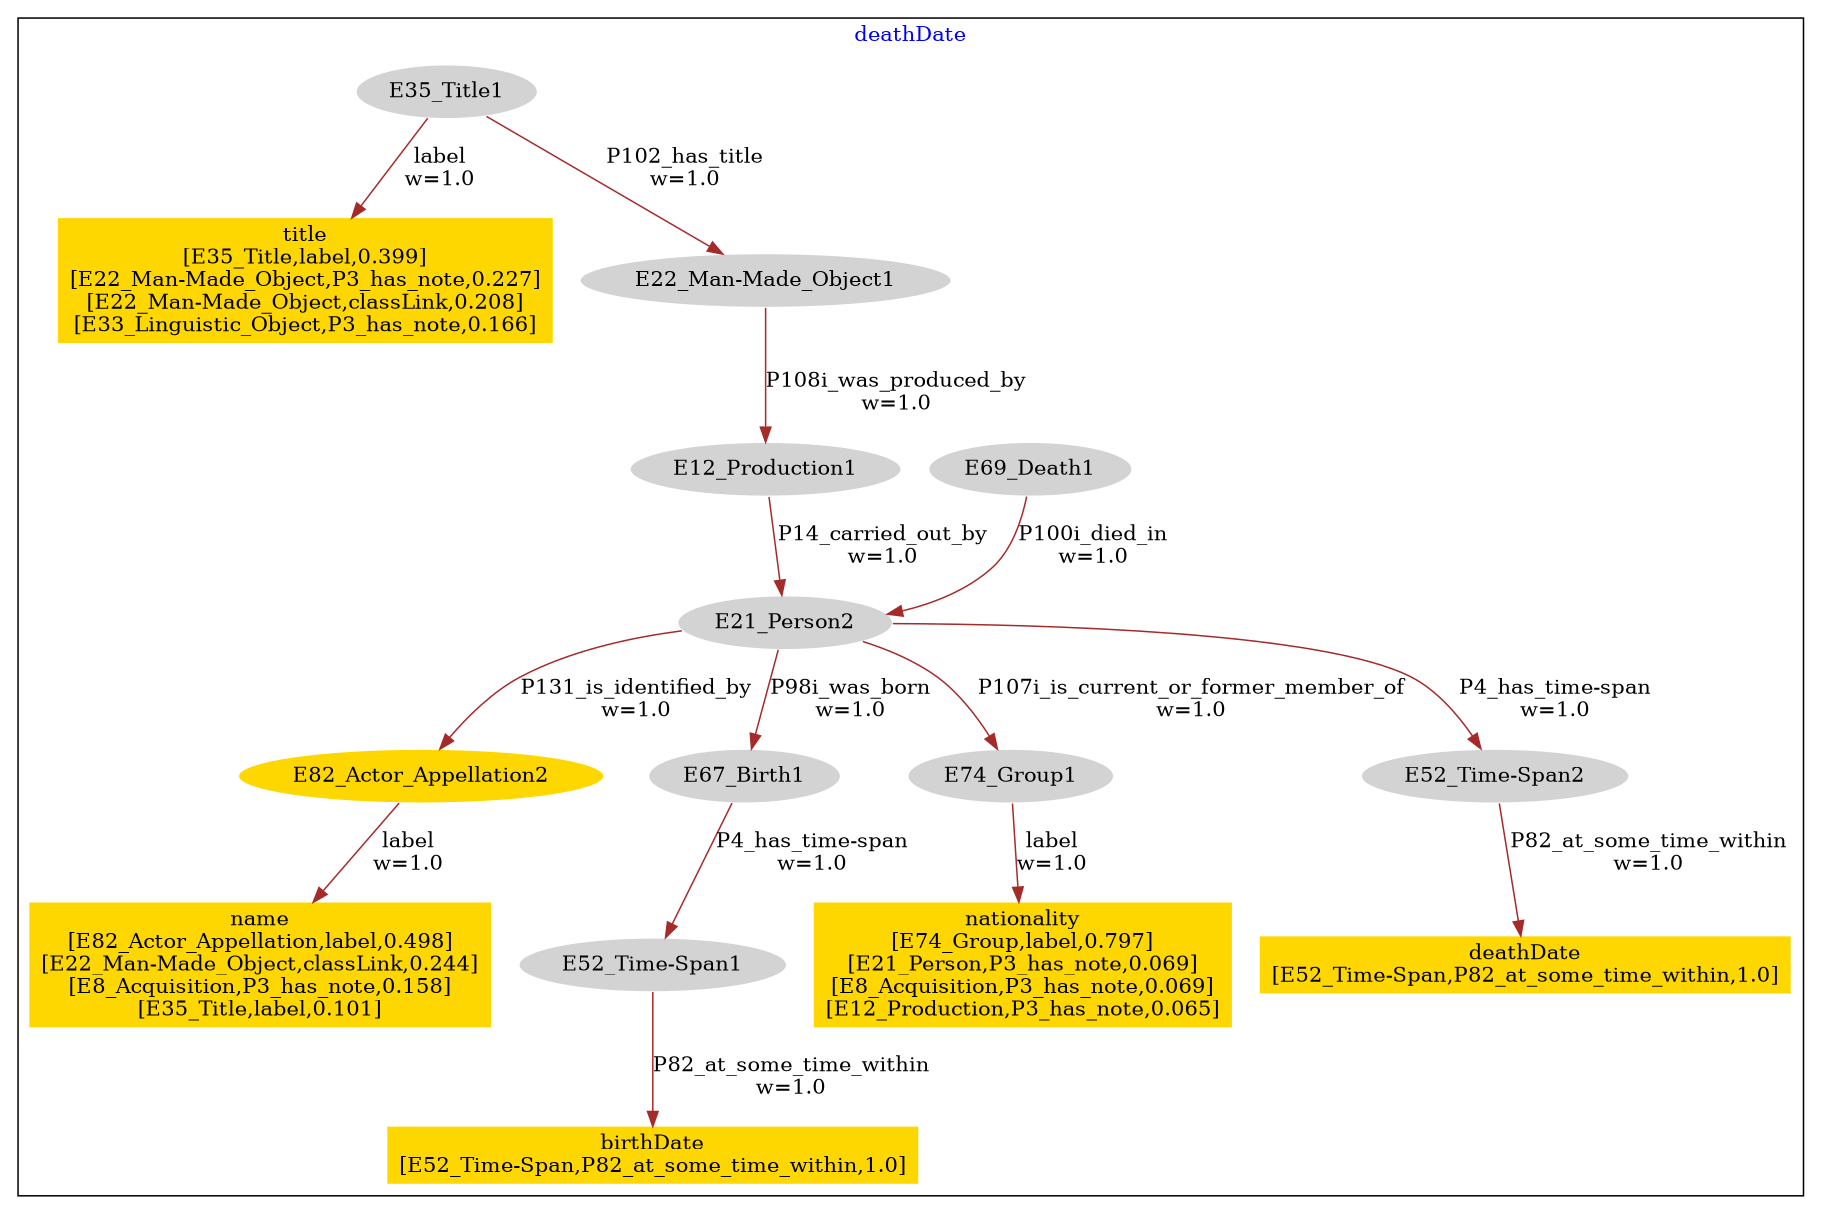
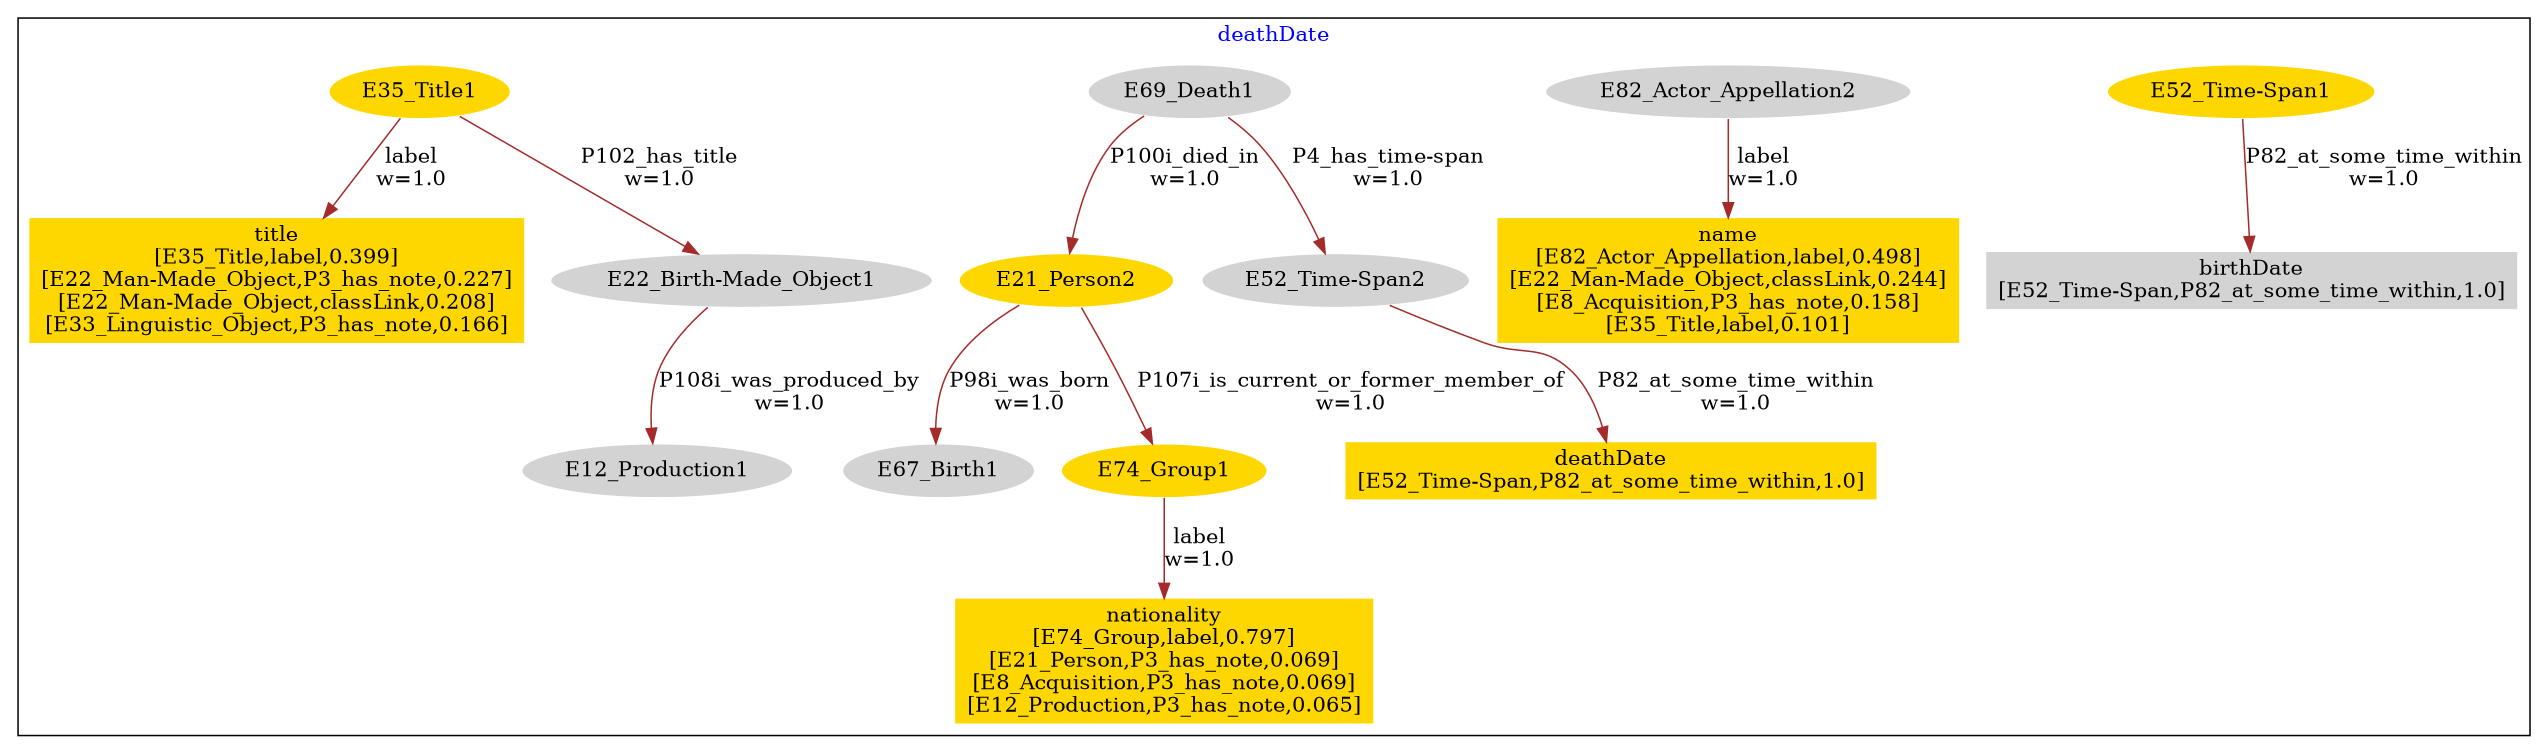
(447, 92) -> (420, 92)
(766, 281) -> (742, 281)
(774, 538) -> none
(785, 623) -> (1066, 281)
(1197, 636) -> (1281, 173)
(555, 661) -> none
(421, 776) -> (1728, 92)
(1011, 776) -> (1164, 471)
(702, 864) -> none
(653, 965) -> (2241, 92)
(653, 1155) -> (2252, 281)
